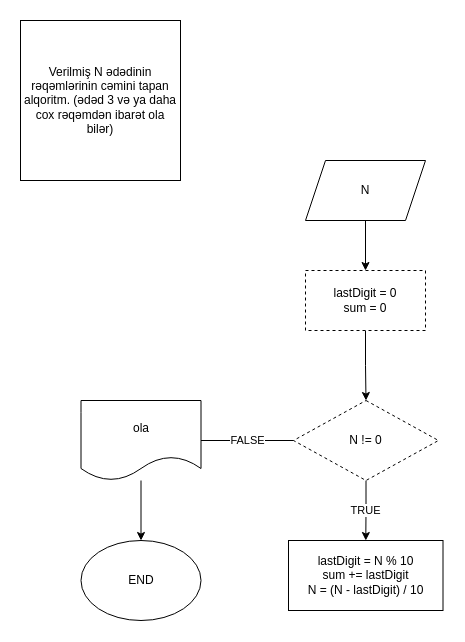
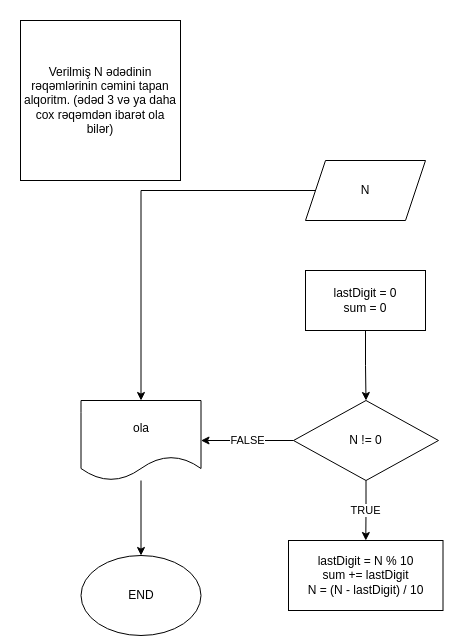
(366, 242) -> (141, 205)
(366, 301) -> (366, 301)
(206, 441) -> (209, 441)
(366, 441) -> (366, 441)
(141, 581) -> (141, 596)
